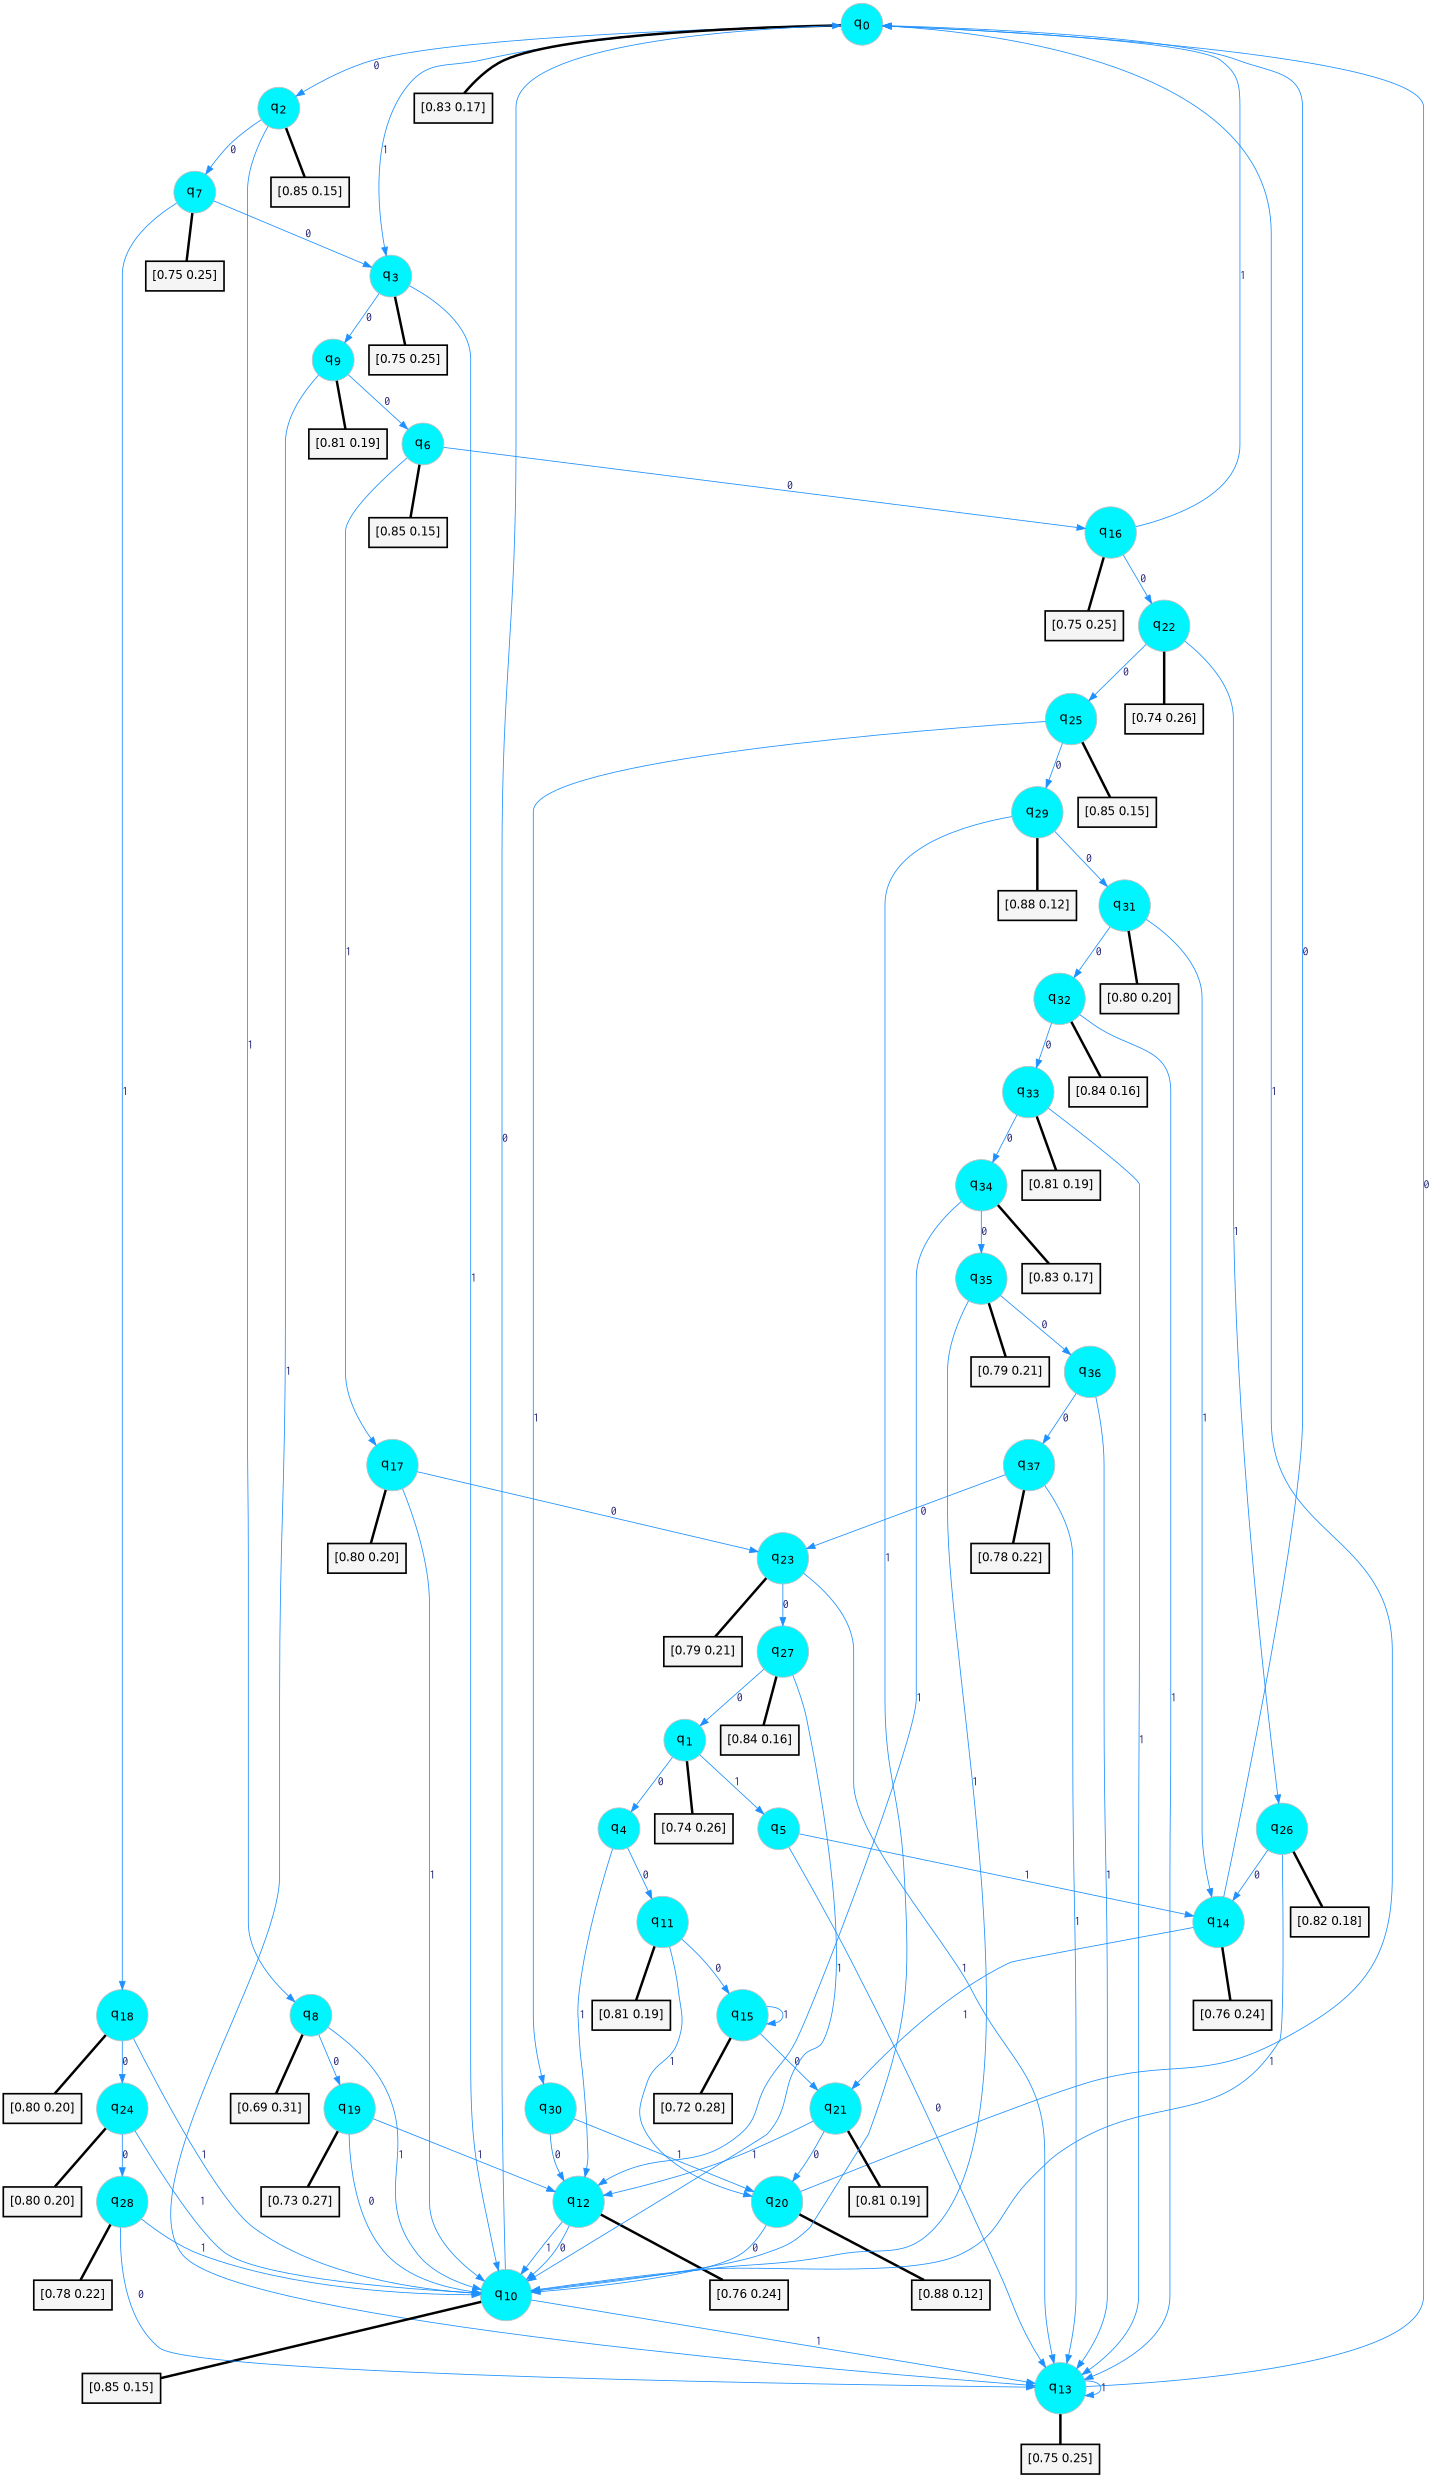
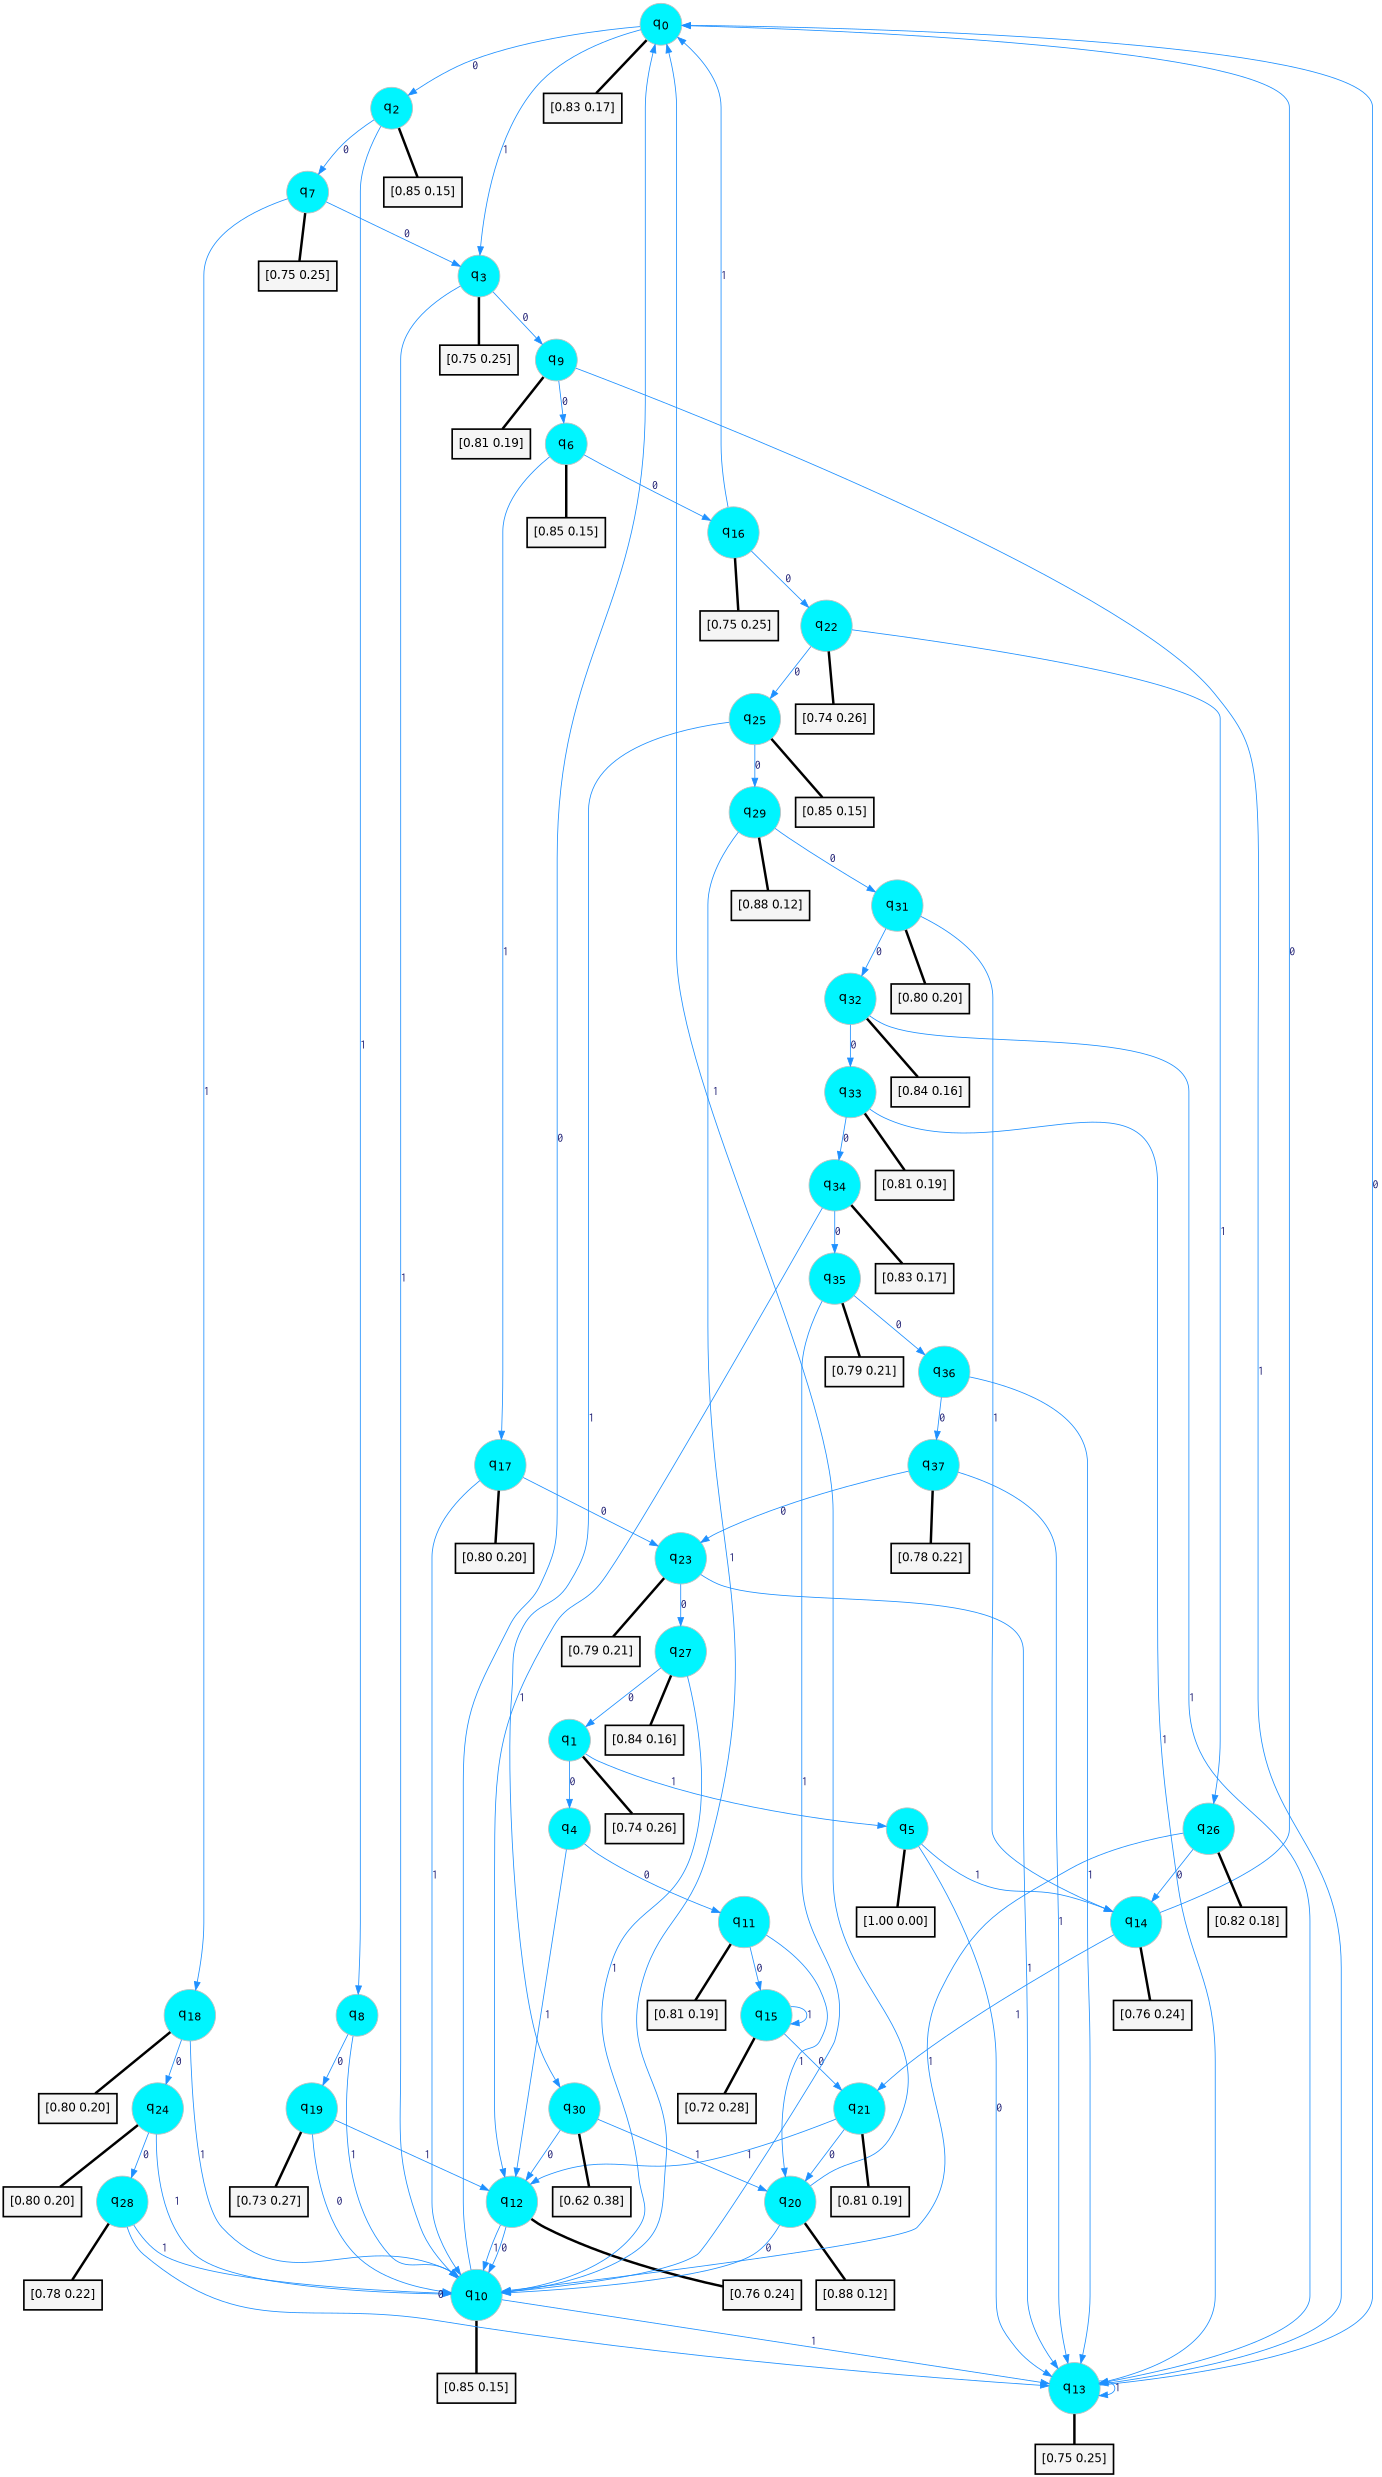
none -> (896, 1922)
(270, 2109) -> none
none -> (592, 2202)
